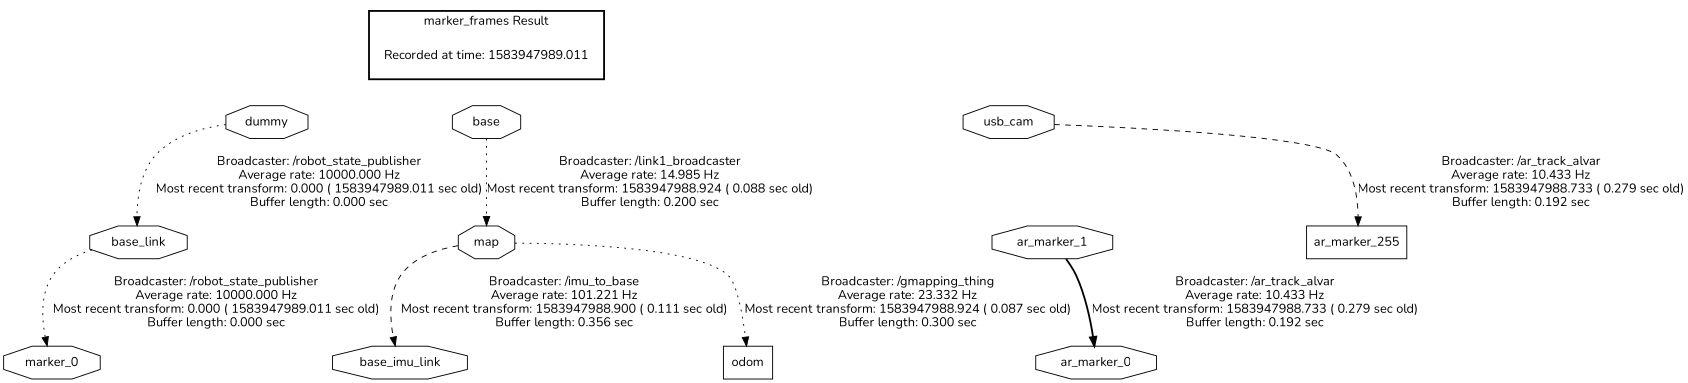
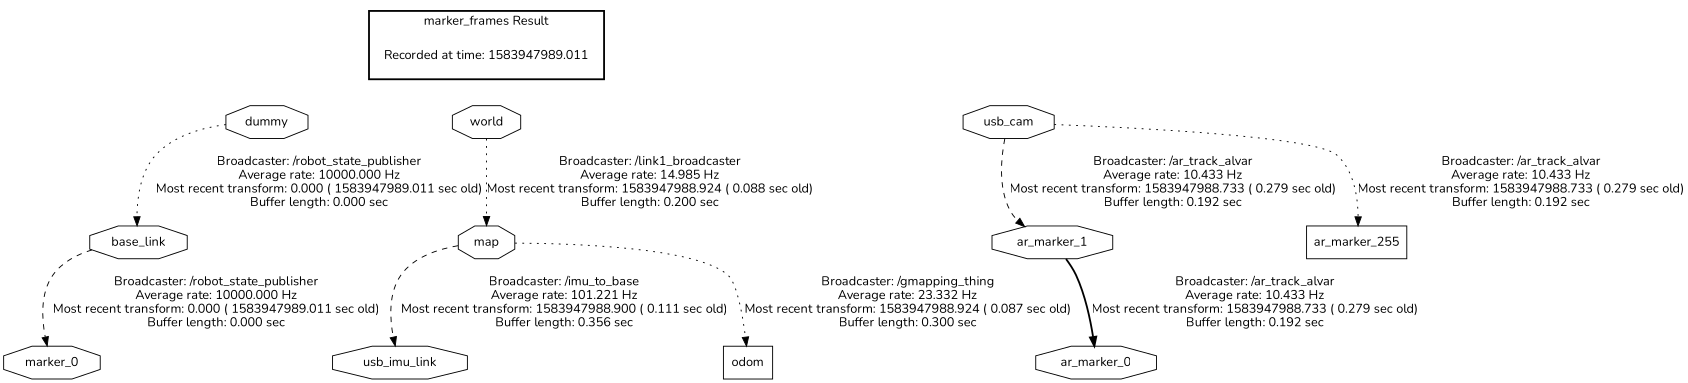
(487, 122) -> (487, 122)
(1230, 135) -> (1230, 135)
none -> (1002, 181)
(49, 282) -> (49, 282)
(400, 363) -> (400, 363)
